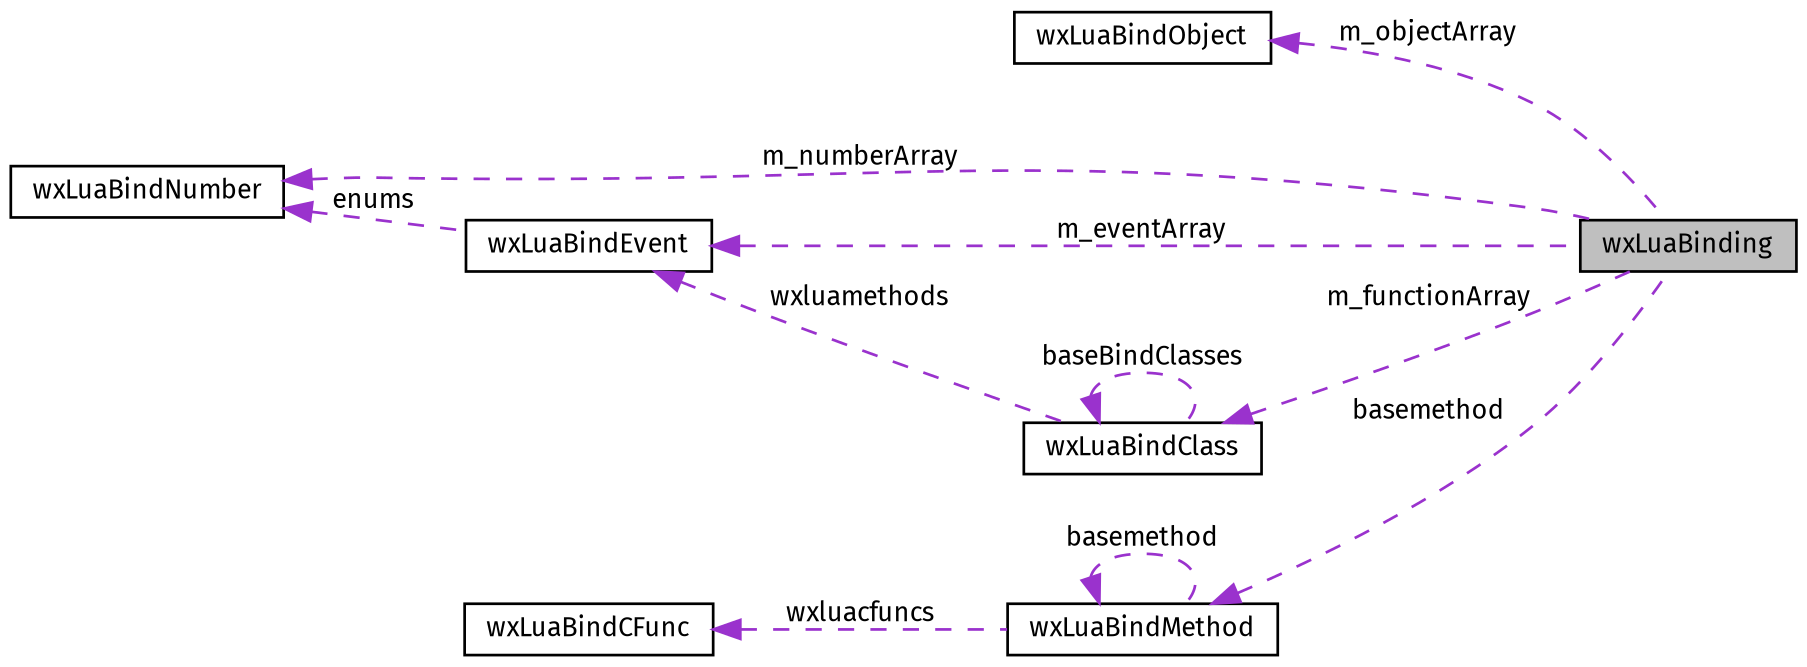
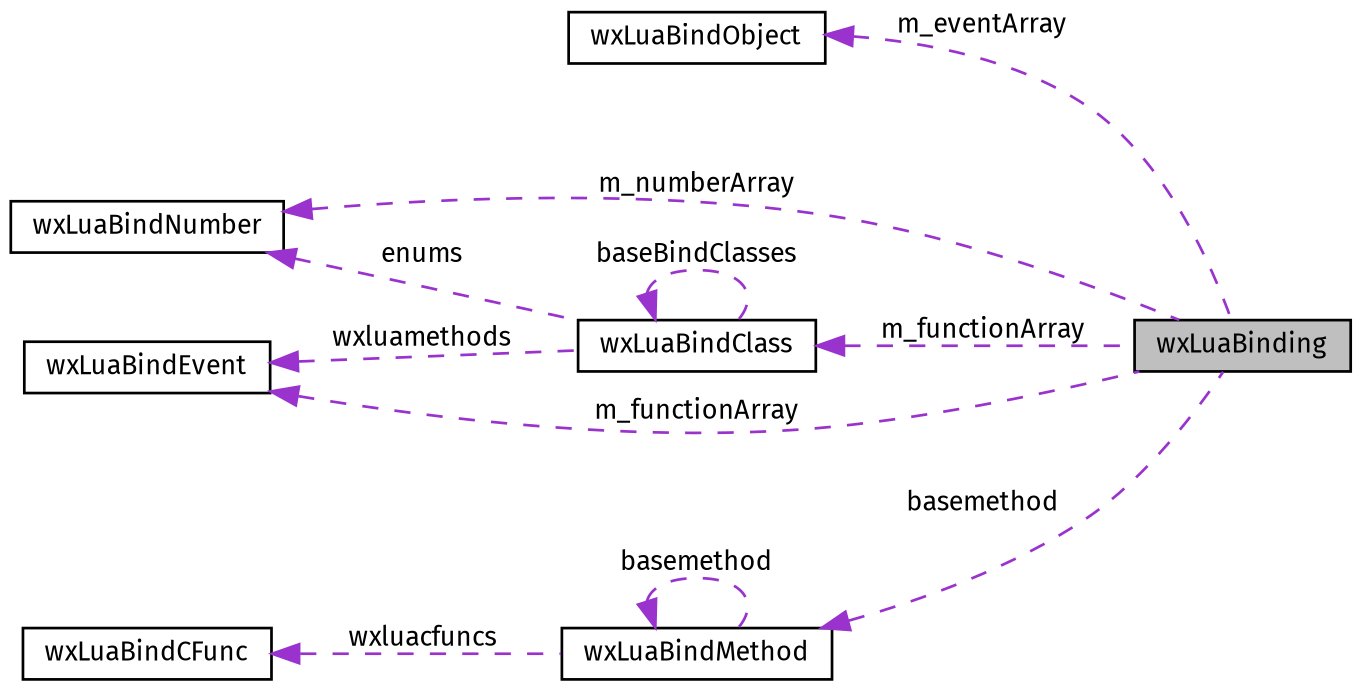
(1429, 34) -> (983, 26)
(388, 221) -> (436, 289)
(1143, 231) -> (697, 412)
